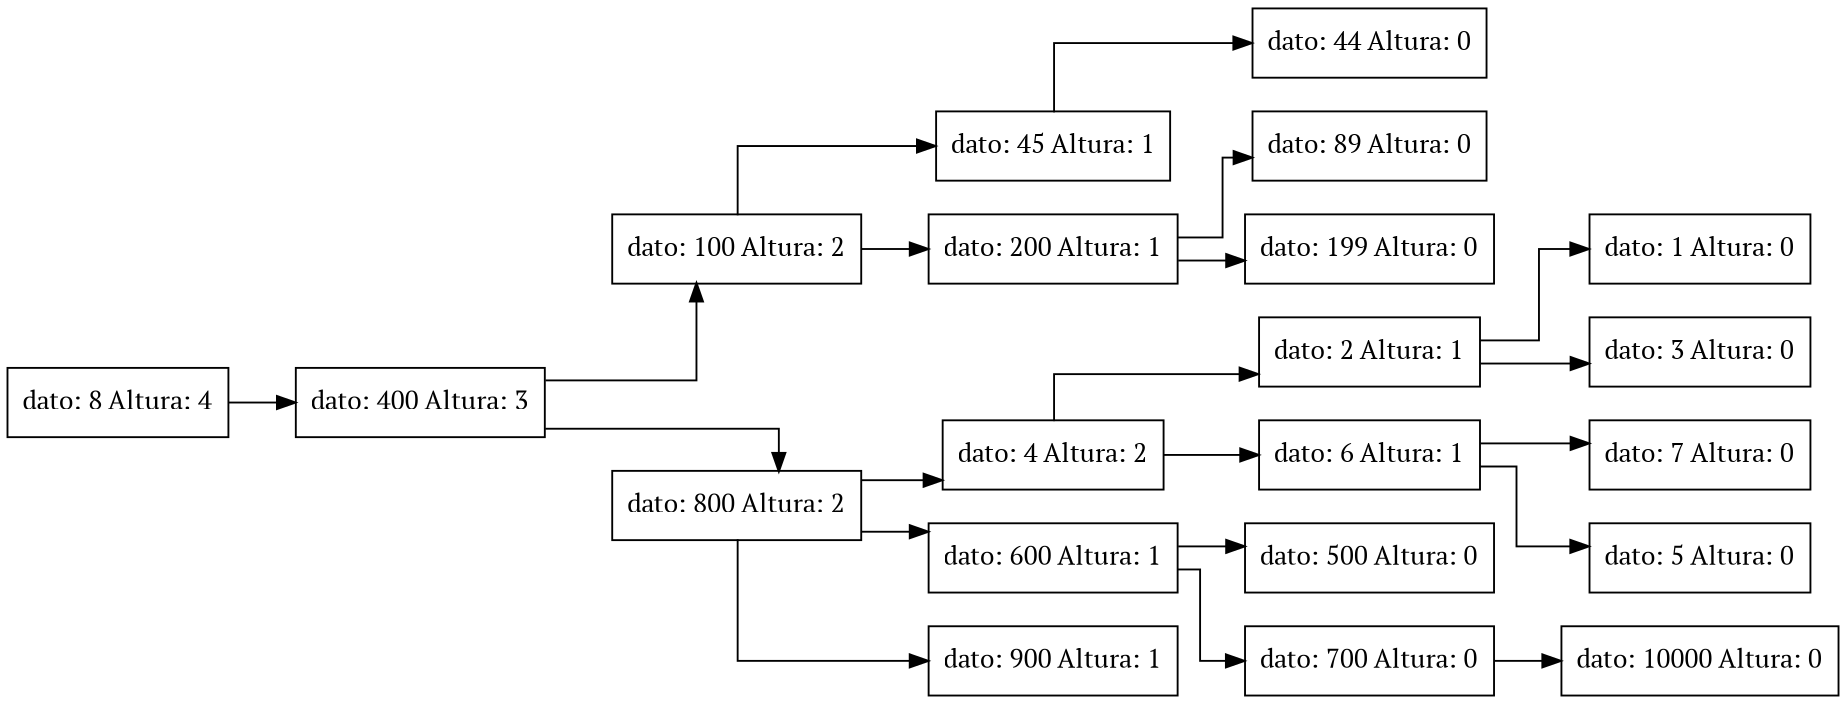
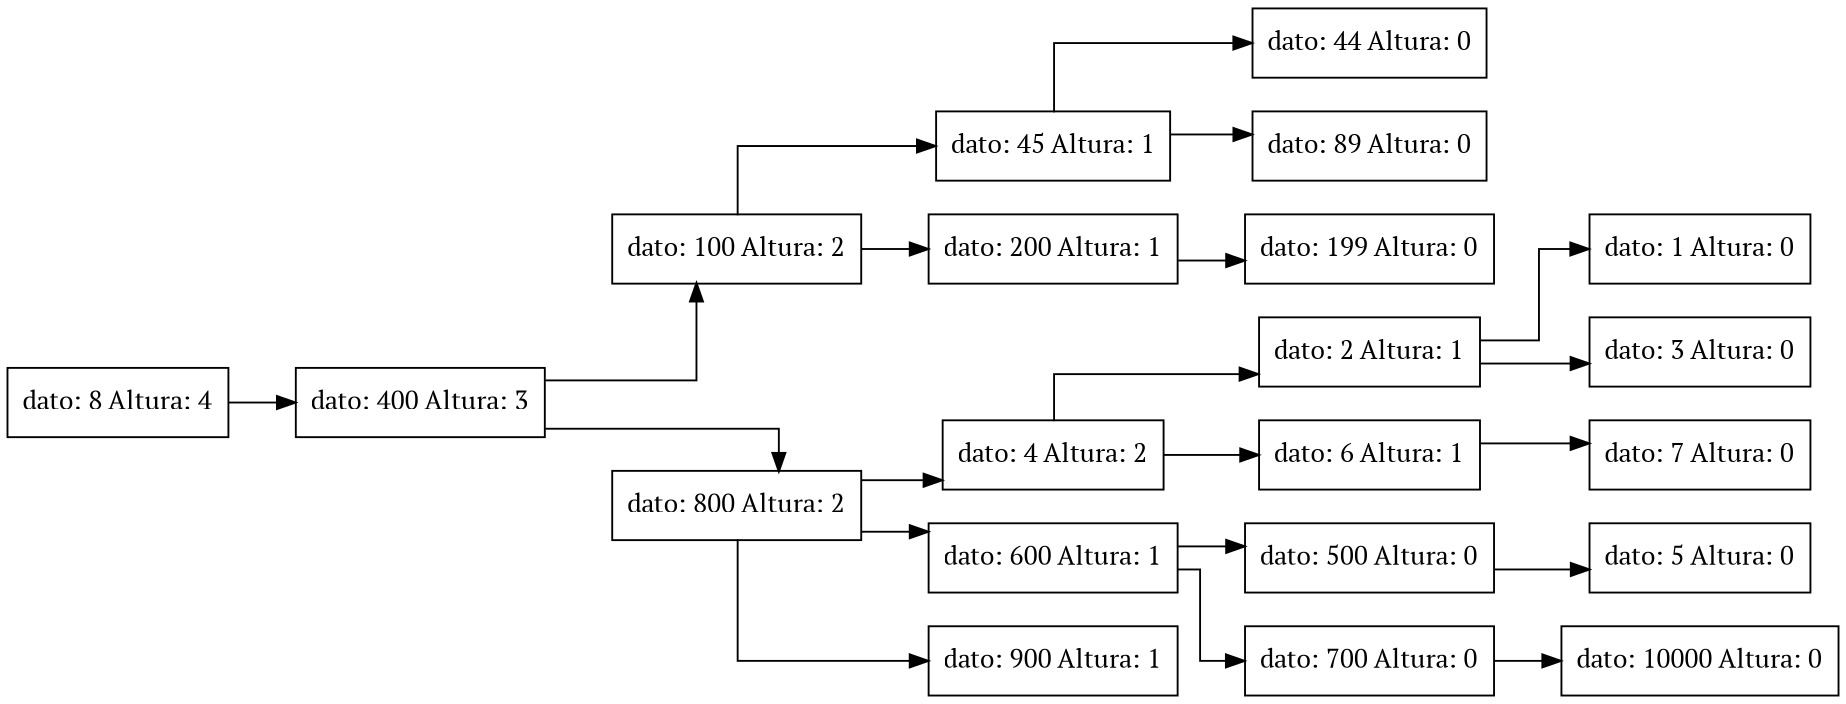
(1223, 214) -> (1202, 134)
(1517, 515) -> (1533, 569)
